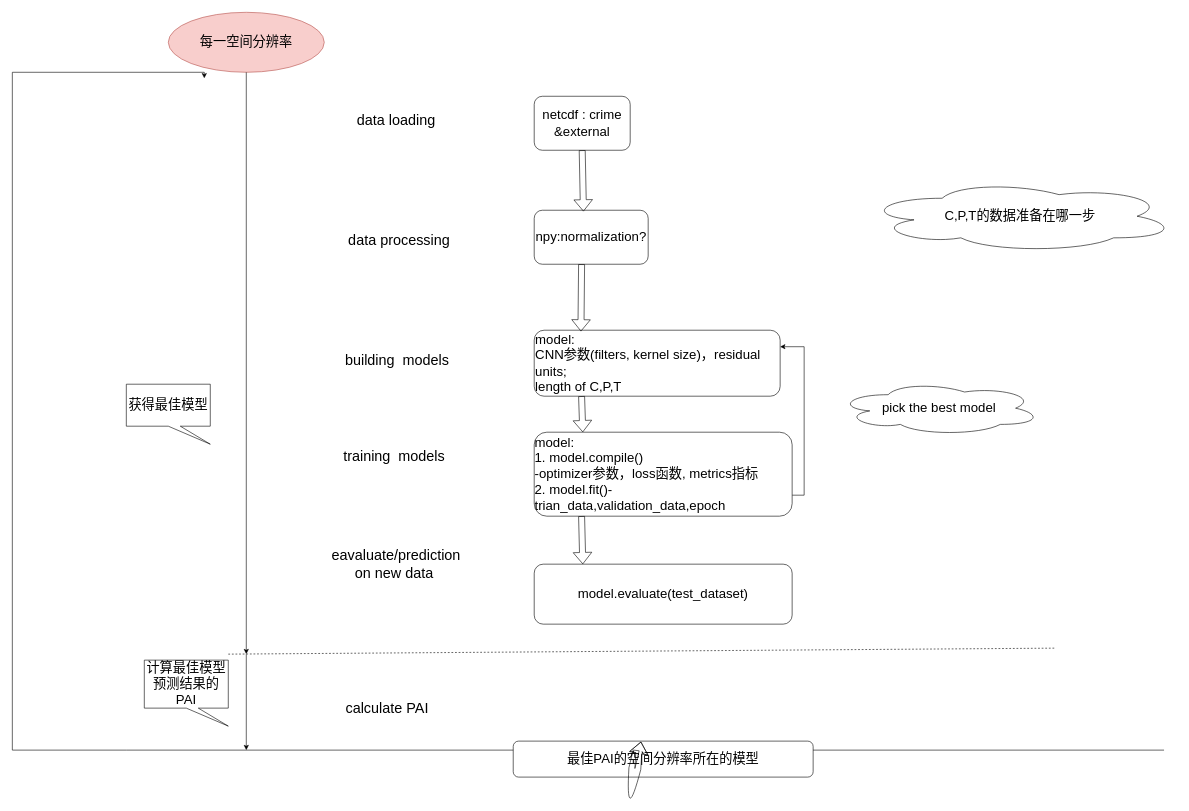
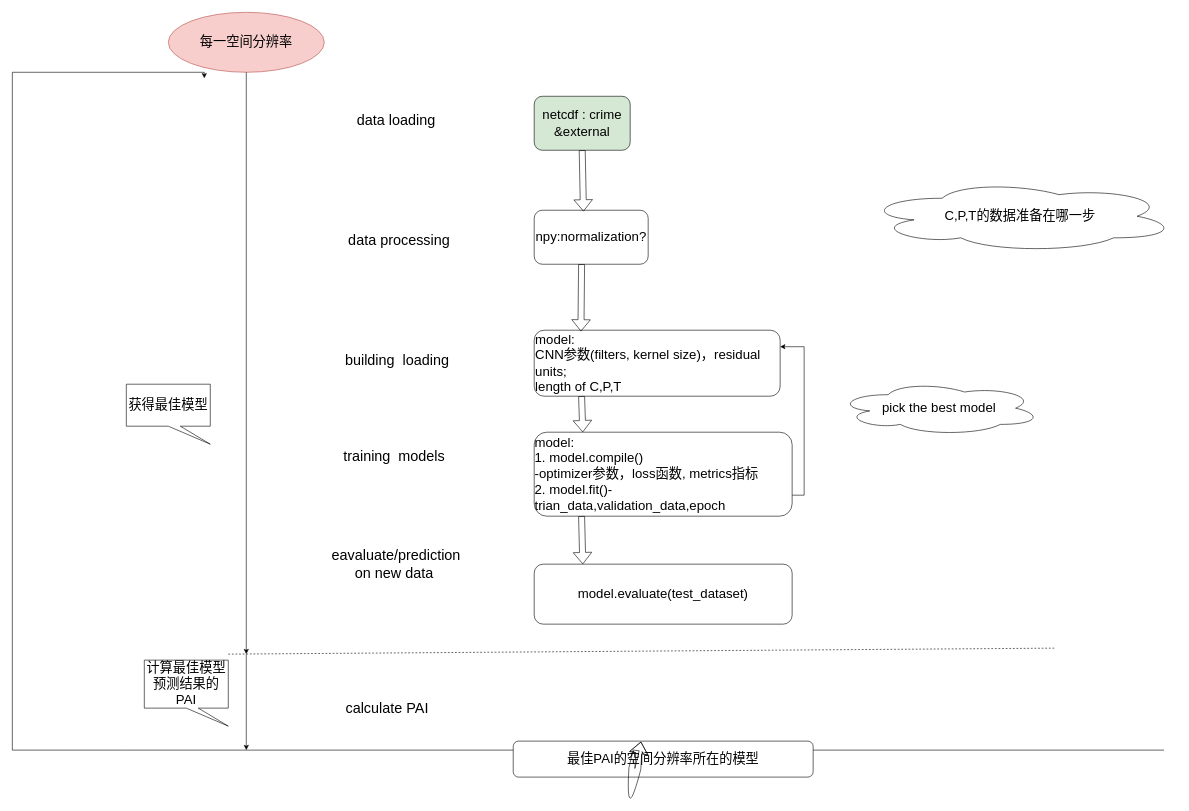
(582, 123) -> (582, 123)
(399, 360) -> (399, 360)
